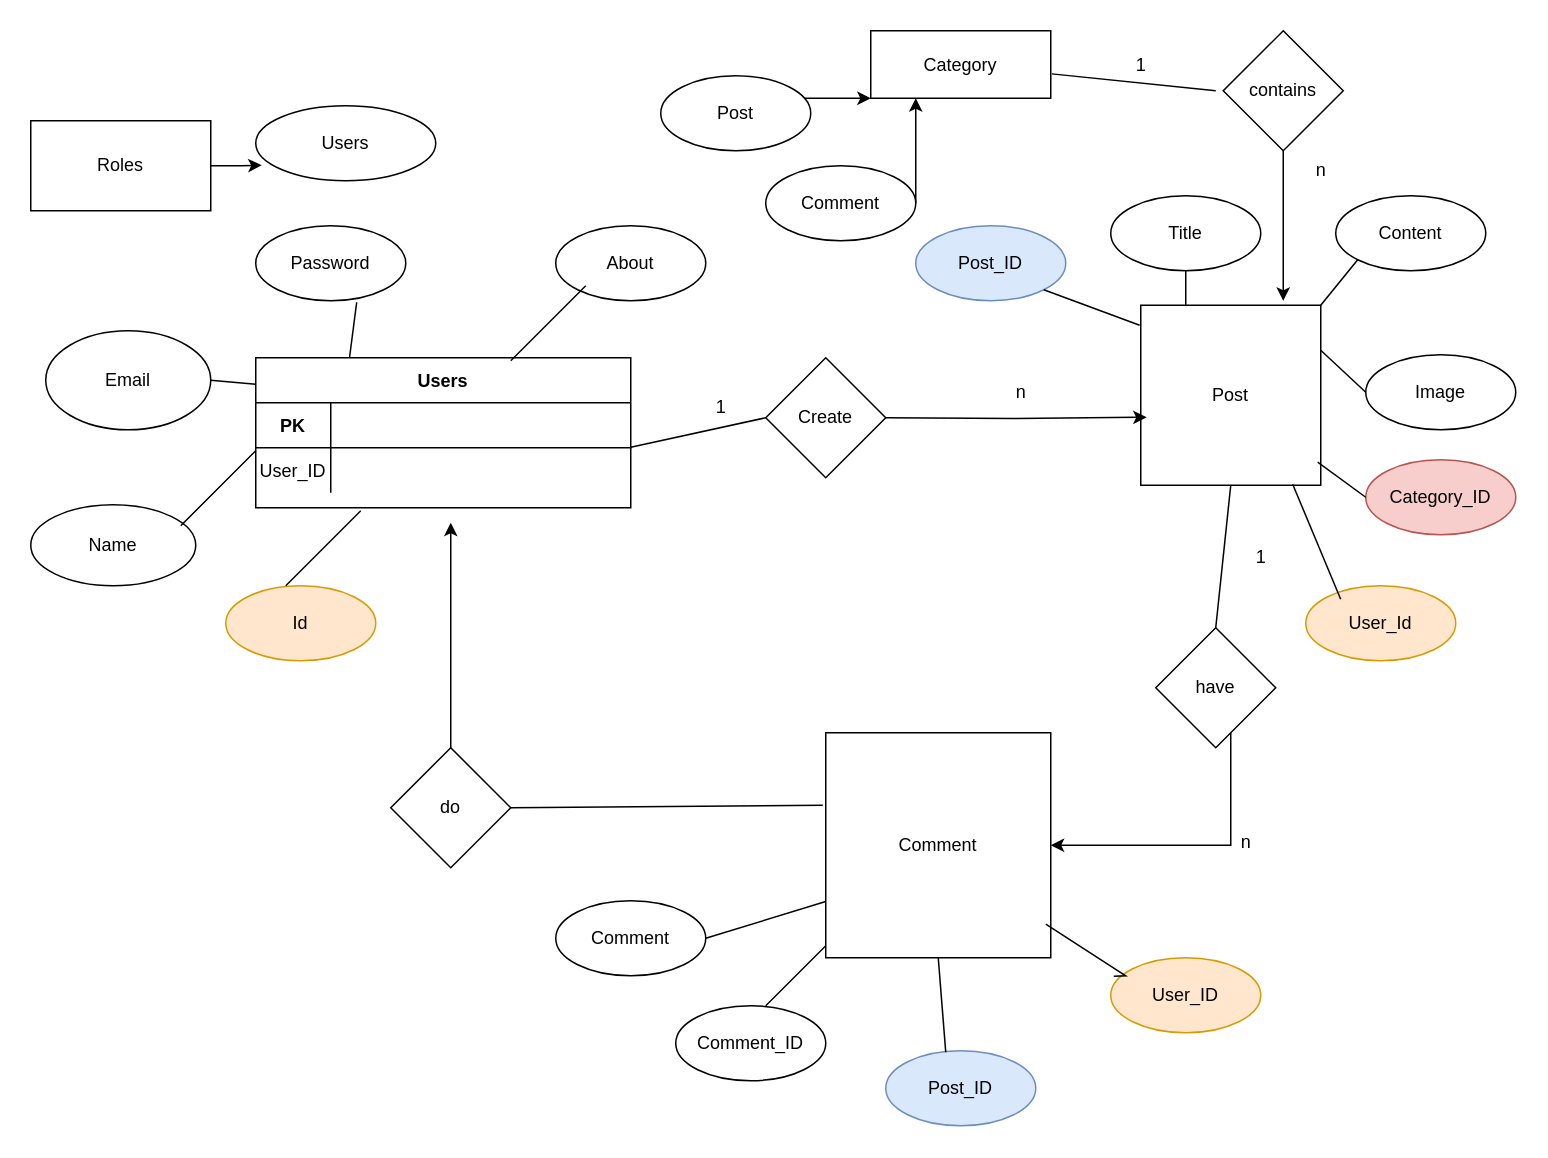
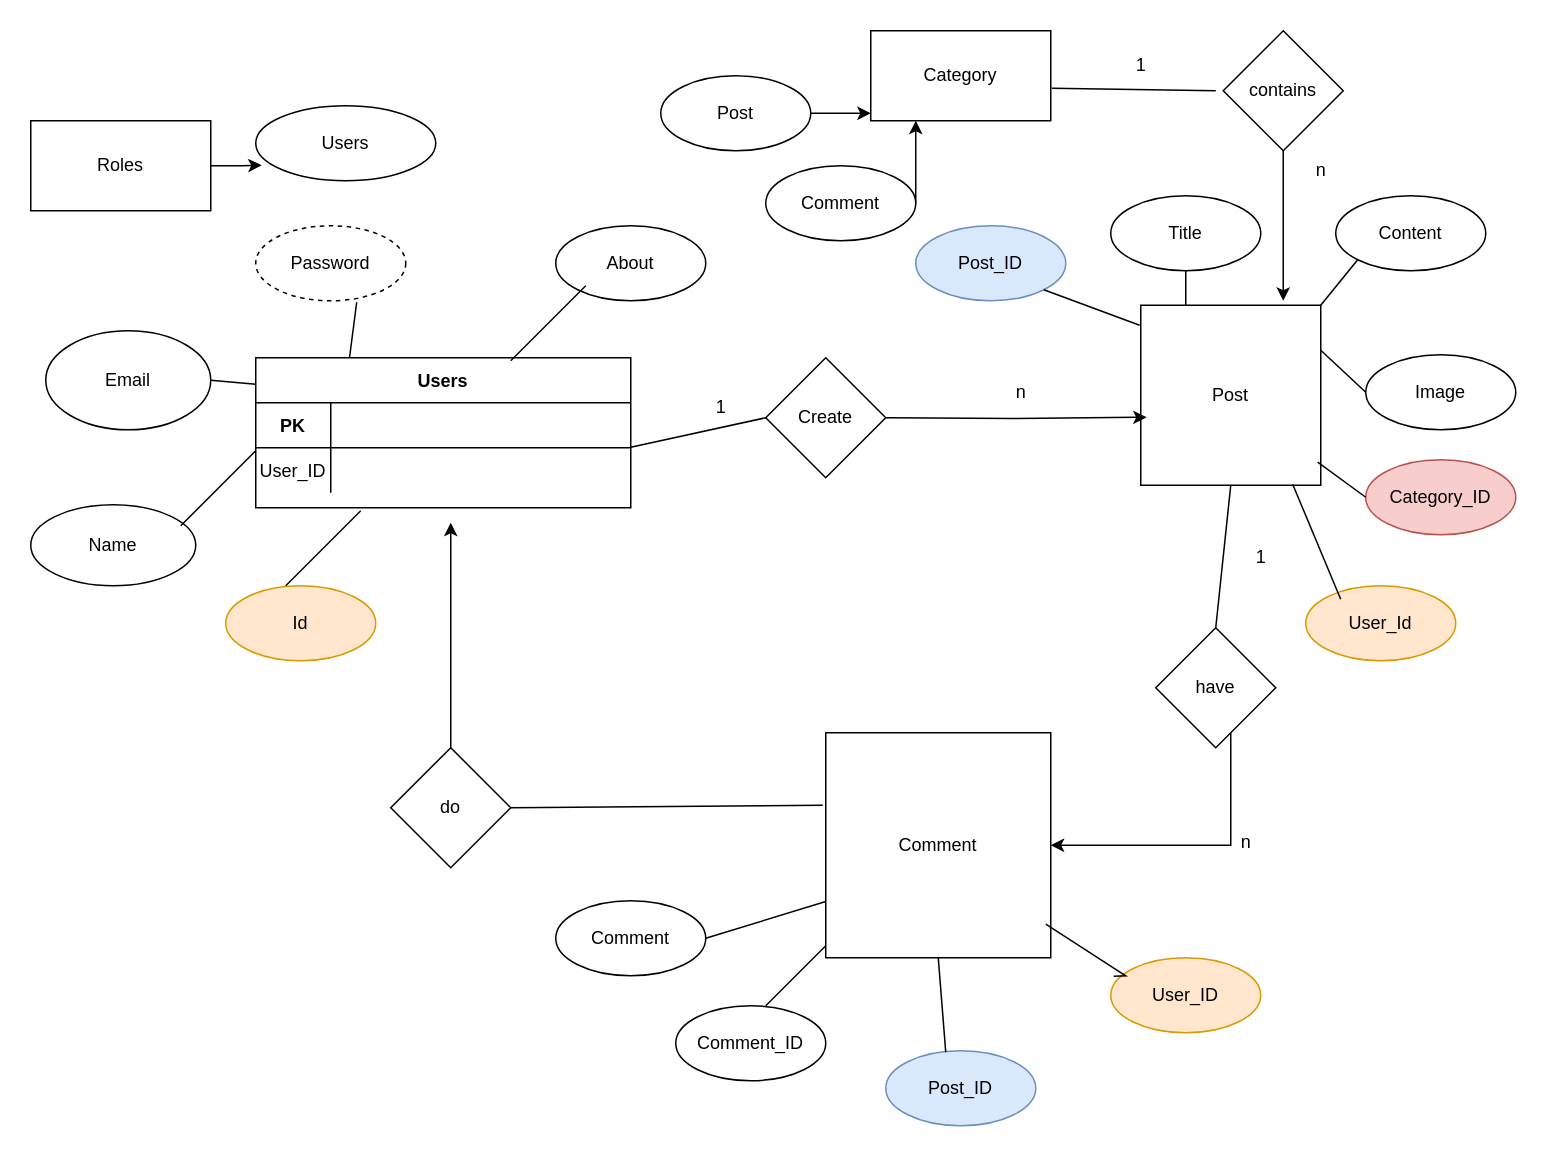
(961, 65) -> (961, 76)
(331, 263) -> (331, 263)
